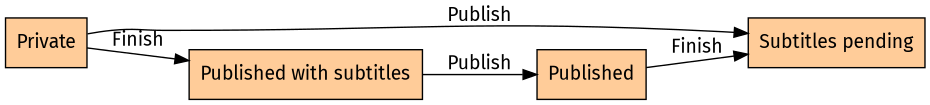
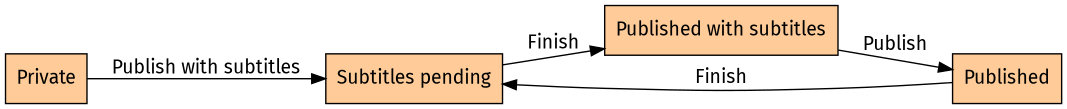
(480, 16) -> (206, 68)
(131, 53) -> (547, 58)
